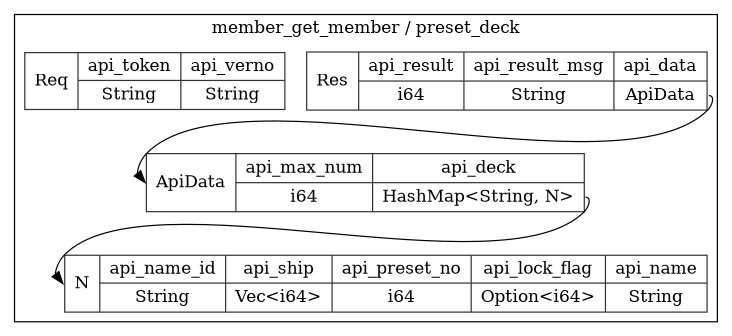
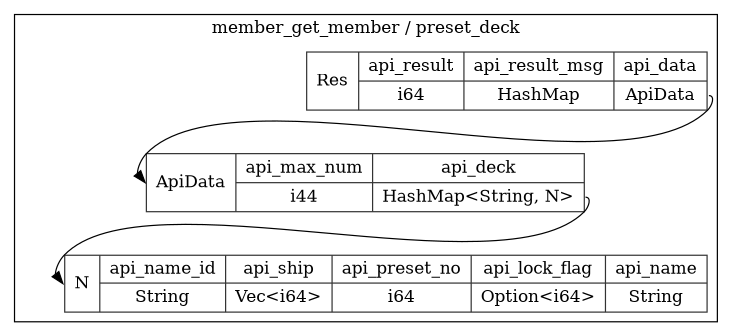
(155, 81) -> none
(539, 95) -> (539, 95)
(304, 197) -> (304, 197)
